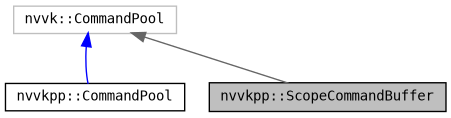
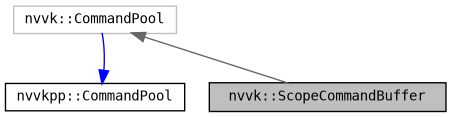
(86, 65) -> (104, 52)
(328, 97) -> (328, 97)
